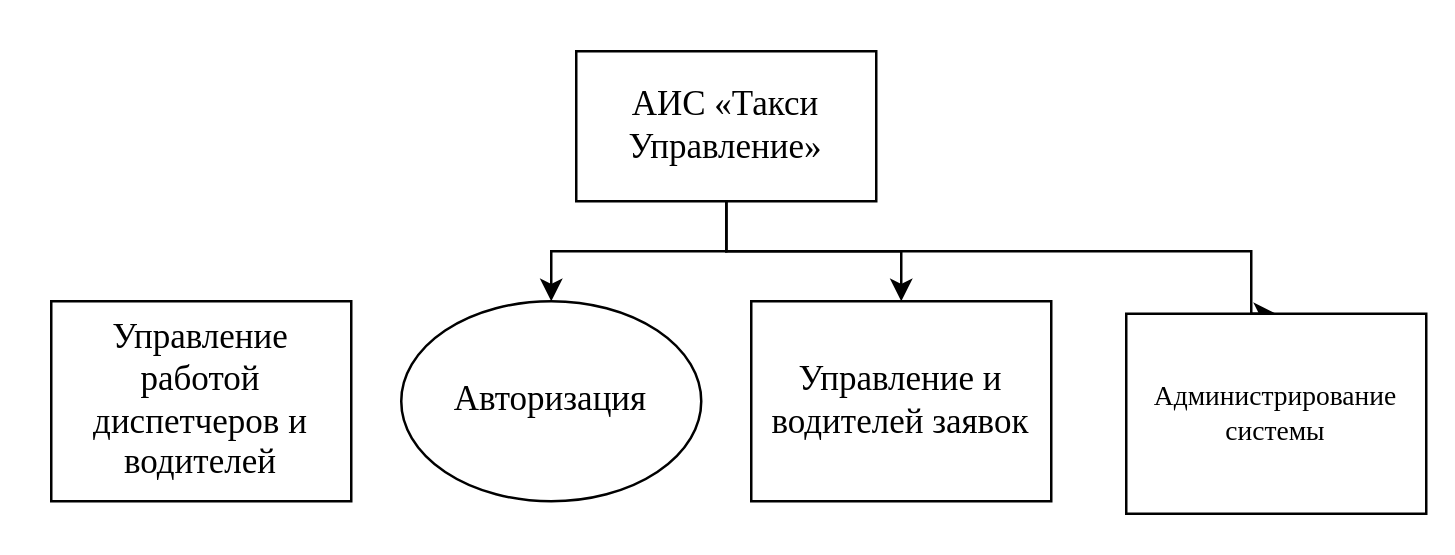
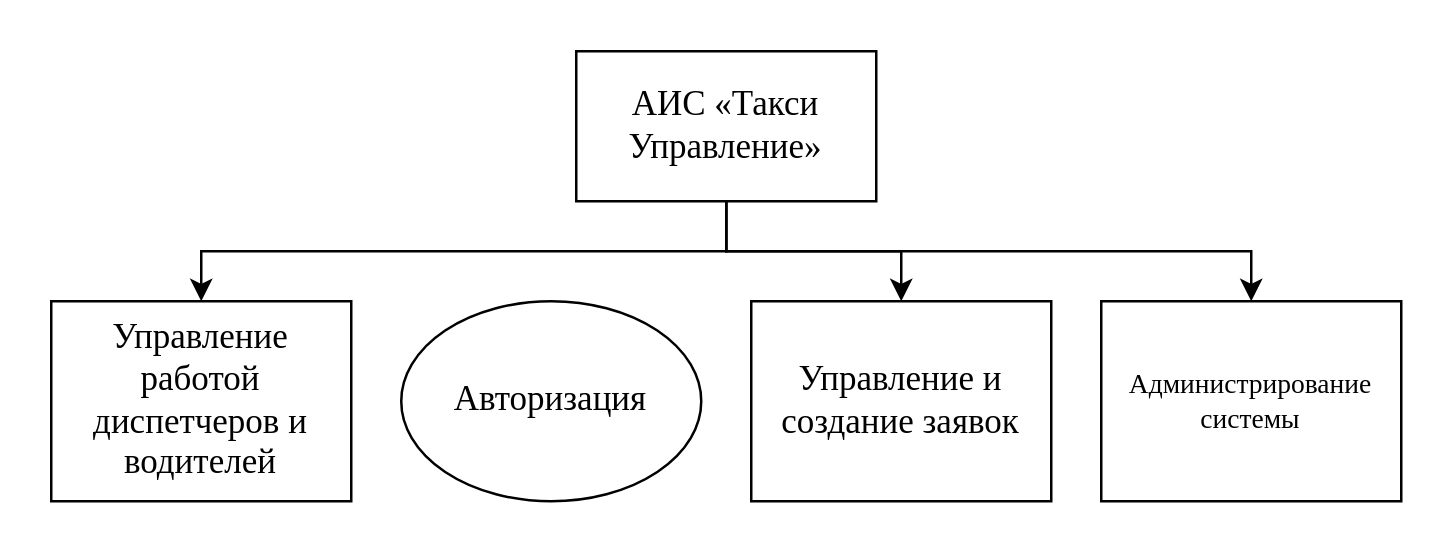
none -> (357, 251)
(551, 270) -> none
(901, 401) -> (901, 401)
(1276, 414) -> (1251, 401)
